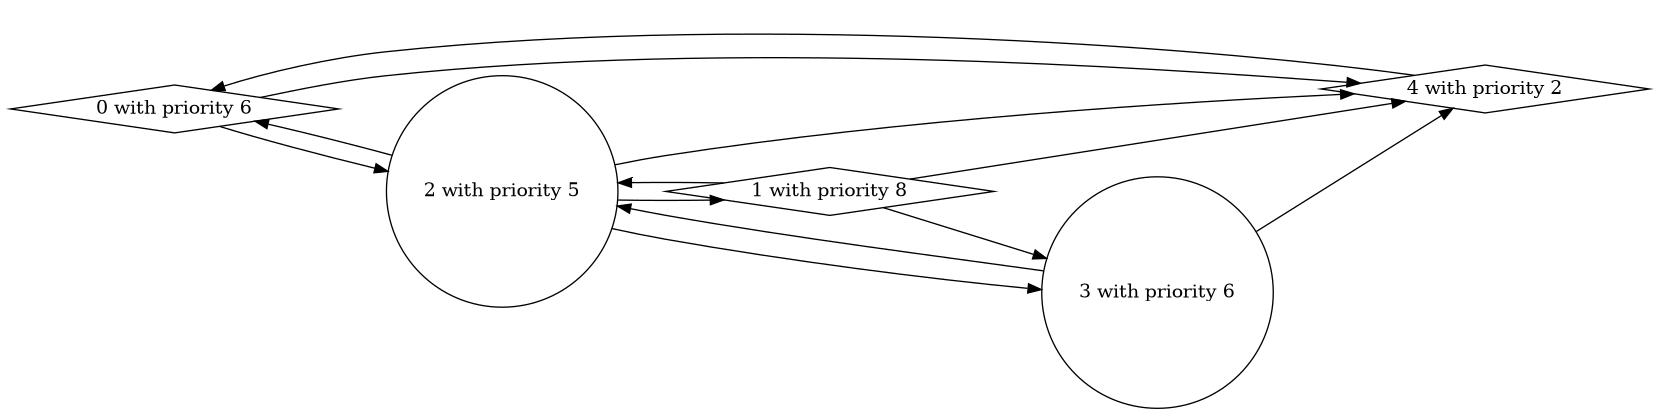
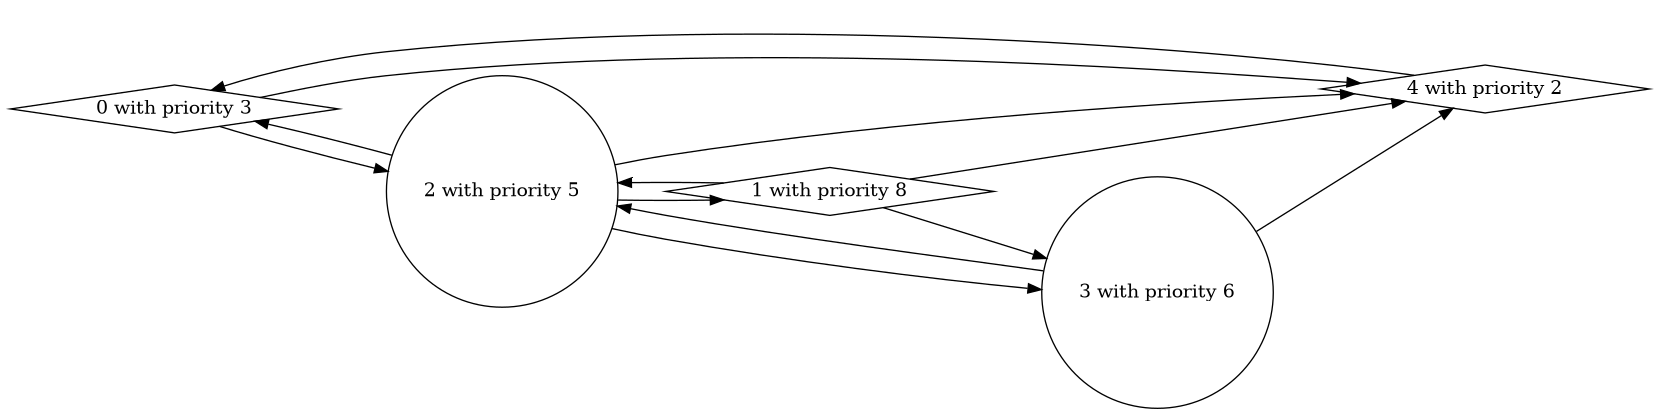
(175, 109) -> (175, 109)
